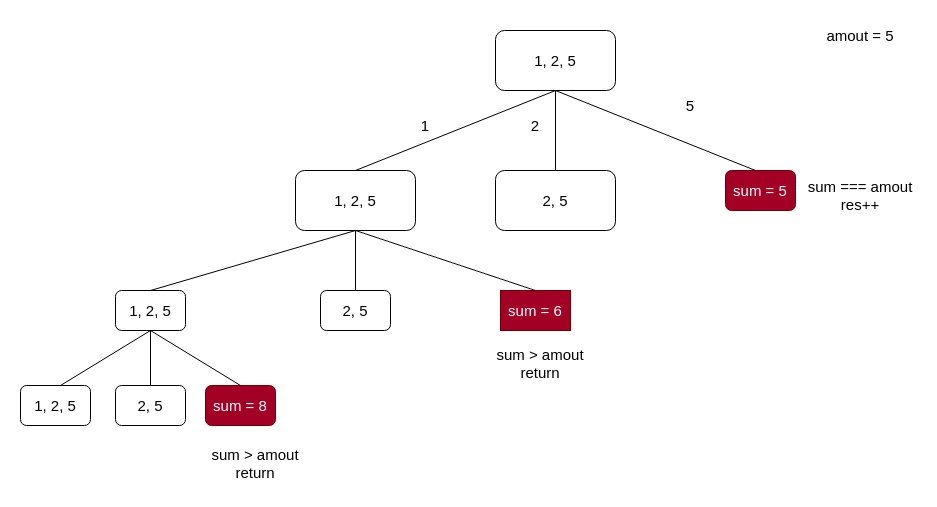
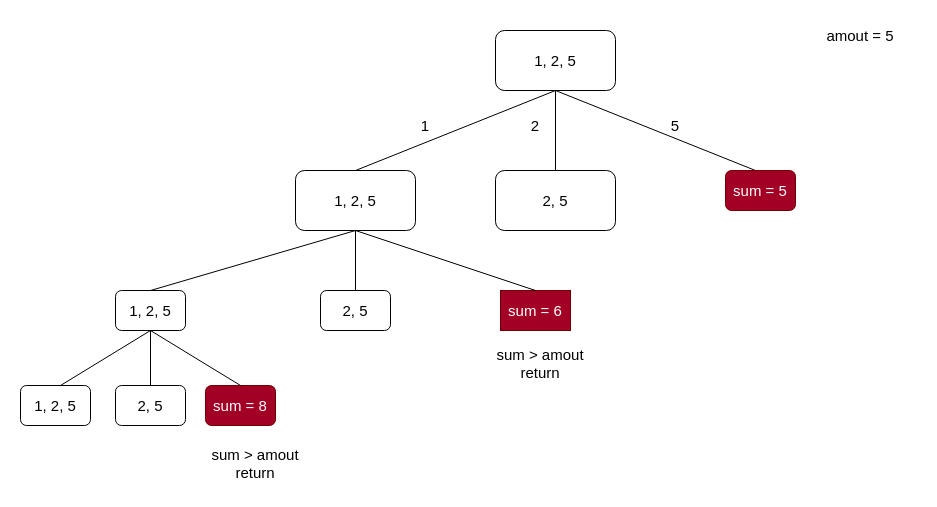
(691, 106) -> (676, 126)
(861, 196) -> none
